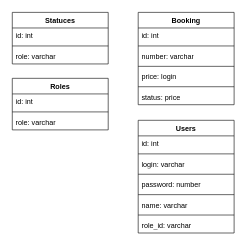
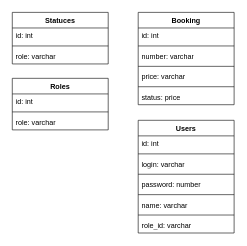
(161, 77) -> (167, 77)
